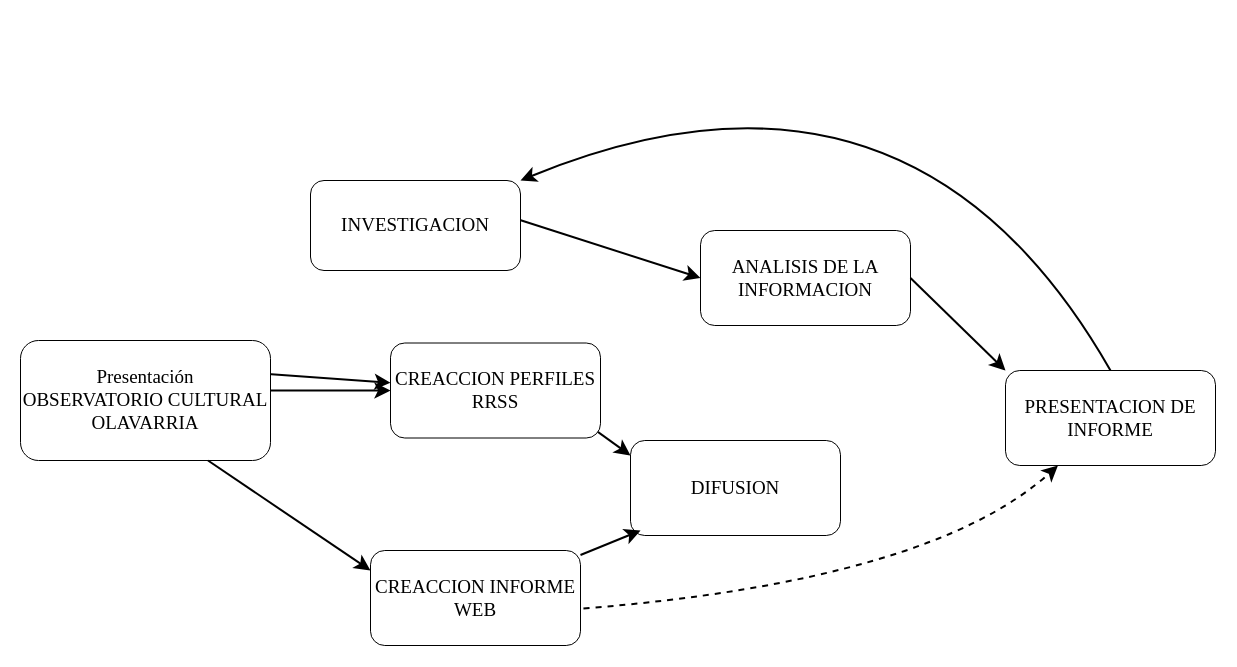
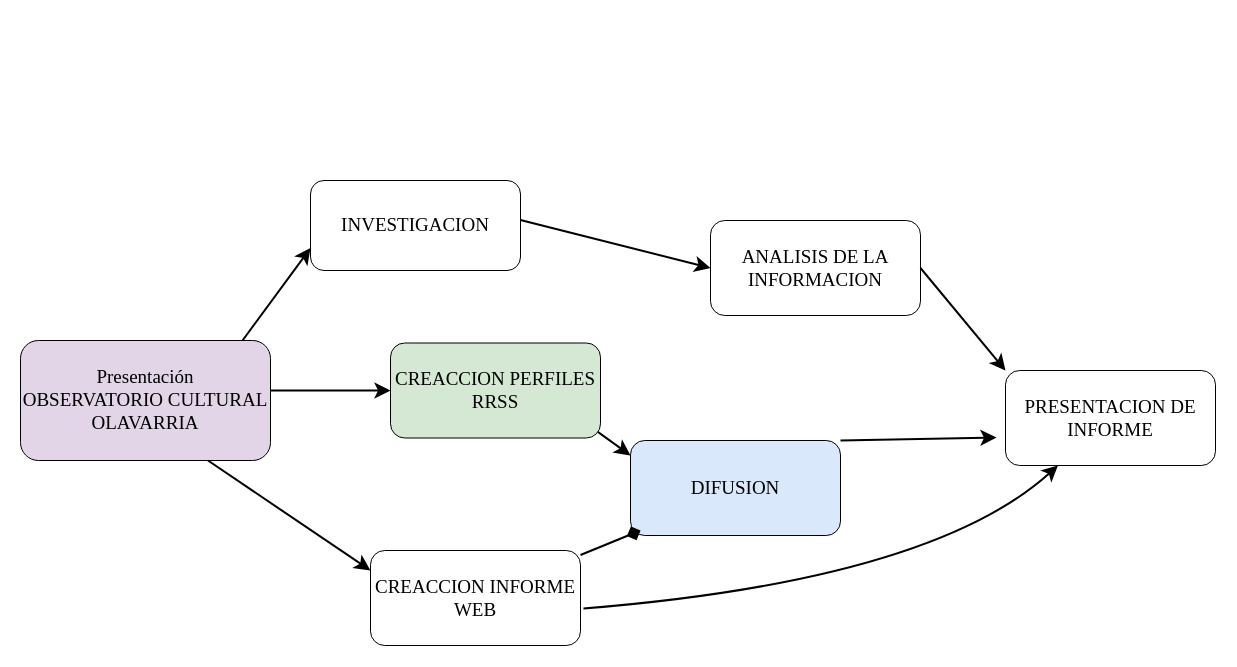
(864, 146) -> none
(806, 278) -> (816, 268)
(325, 378) -> (273, 300)
(496, 391) -> (496, 391)
(146, 401) -> (146, 401)
none -> (913, 439)
(736, 488) -> (736, 488)
(628, 535) -> (627, 536)
(829, 572) -> (829, 572)
